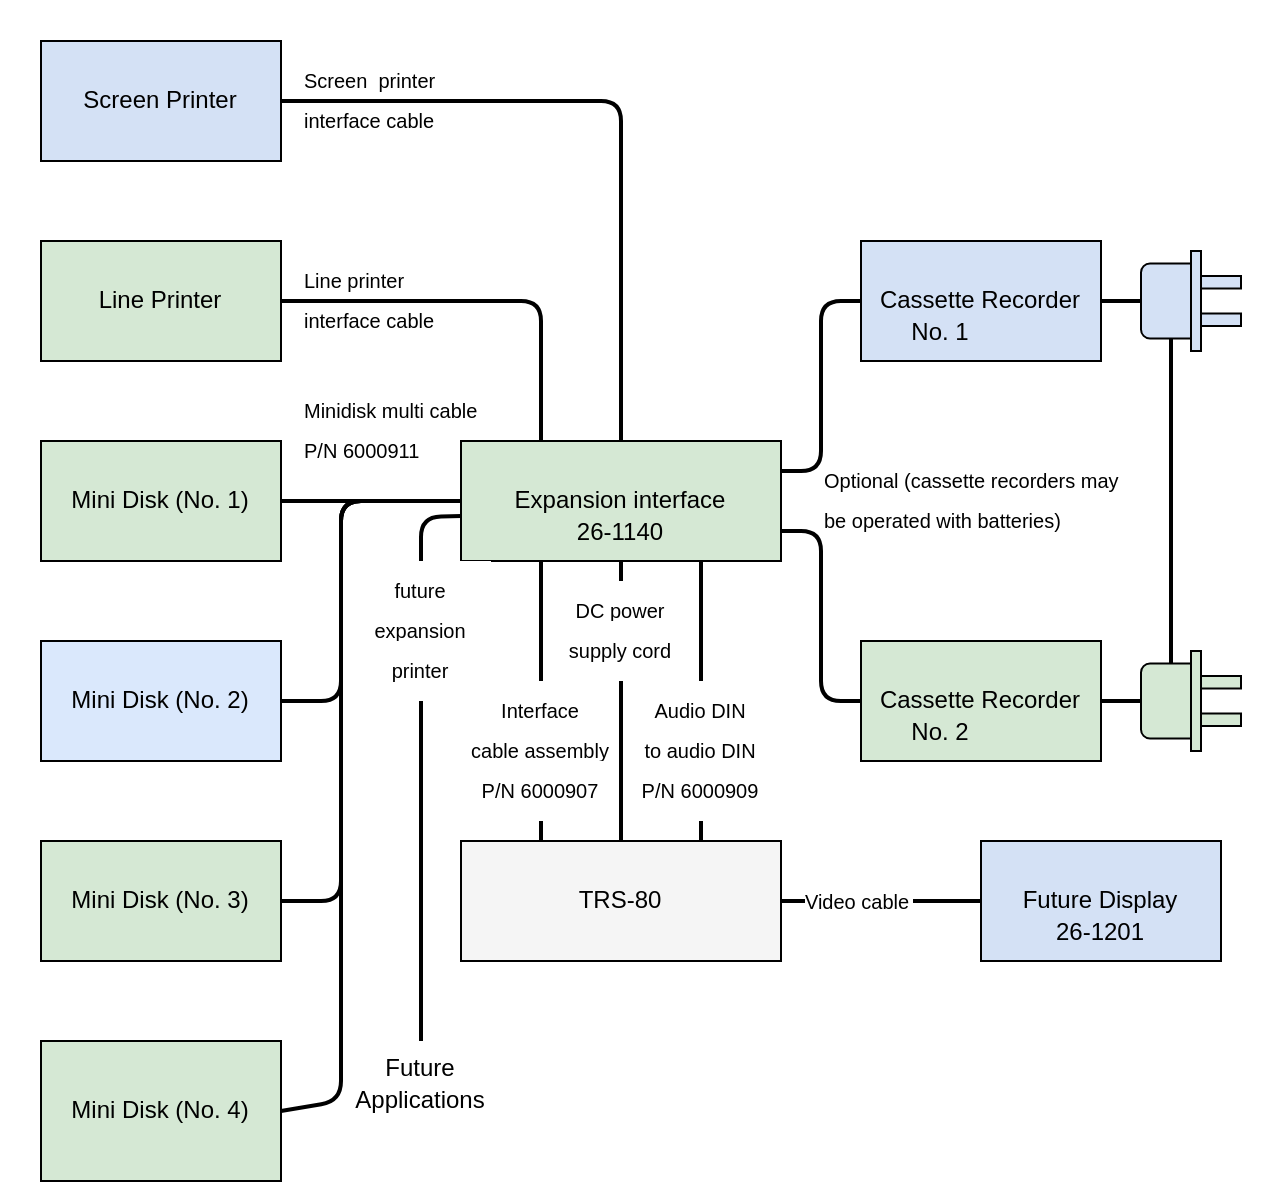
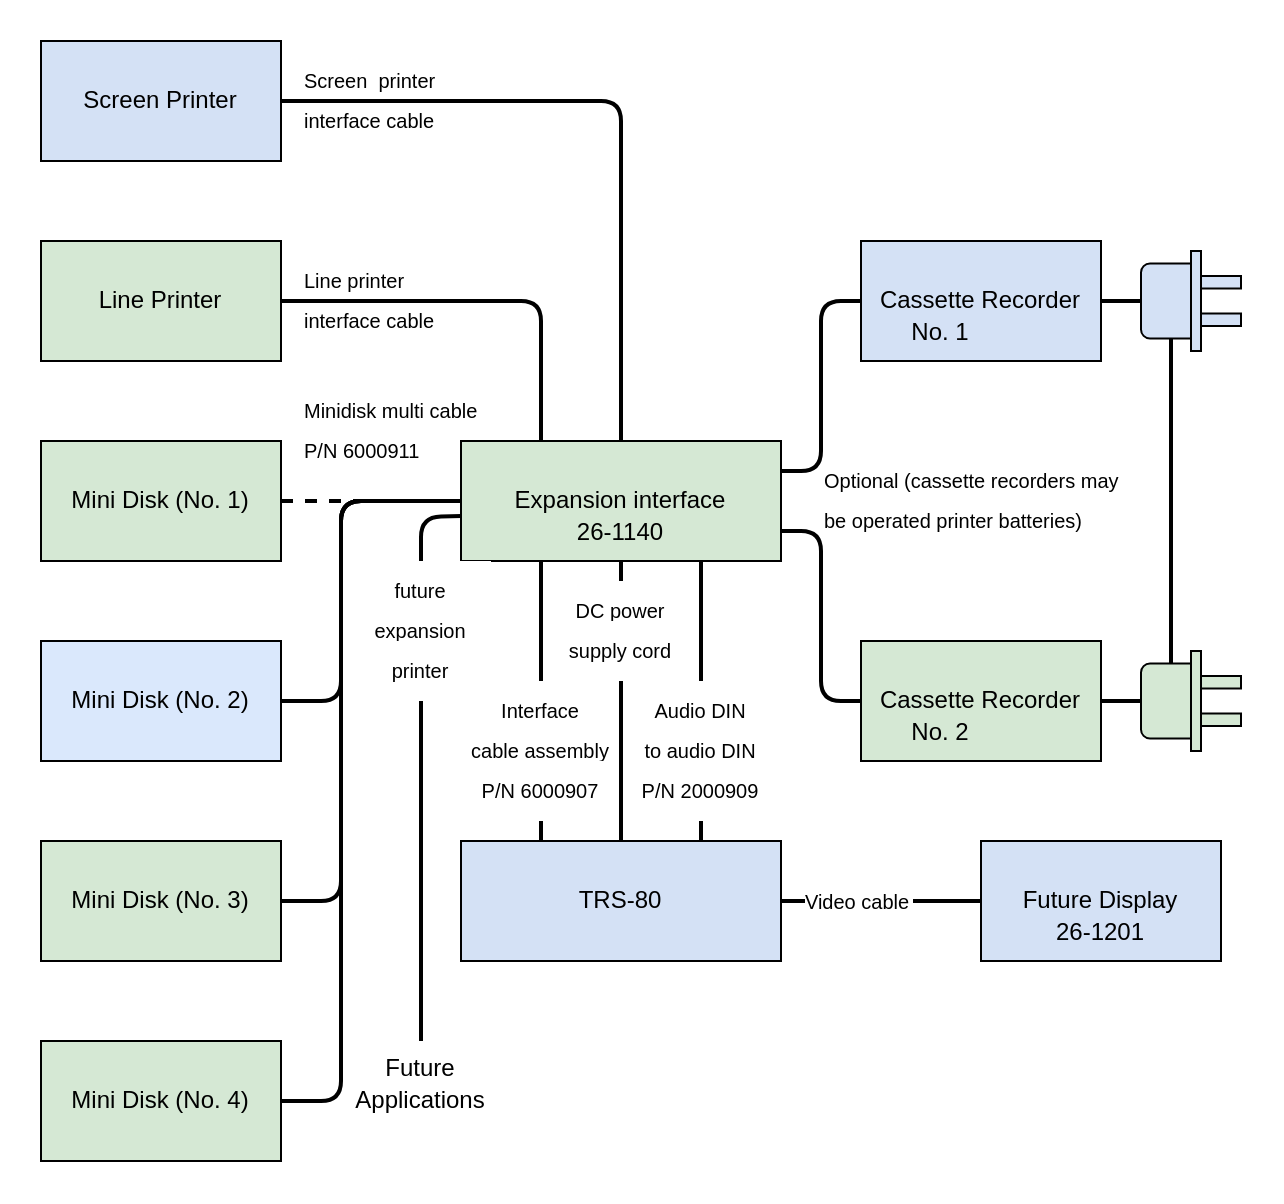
(323, 501) -> (323, 501)
(962, 521) -> (979, 521)
(700, 791) -> (700, 791)
(621, 901) -> (621, 901)
(161, 1111) -> (161, 1101)
